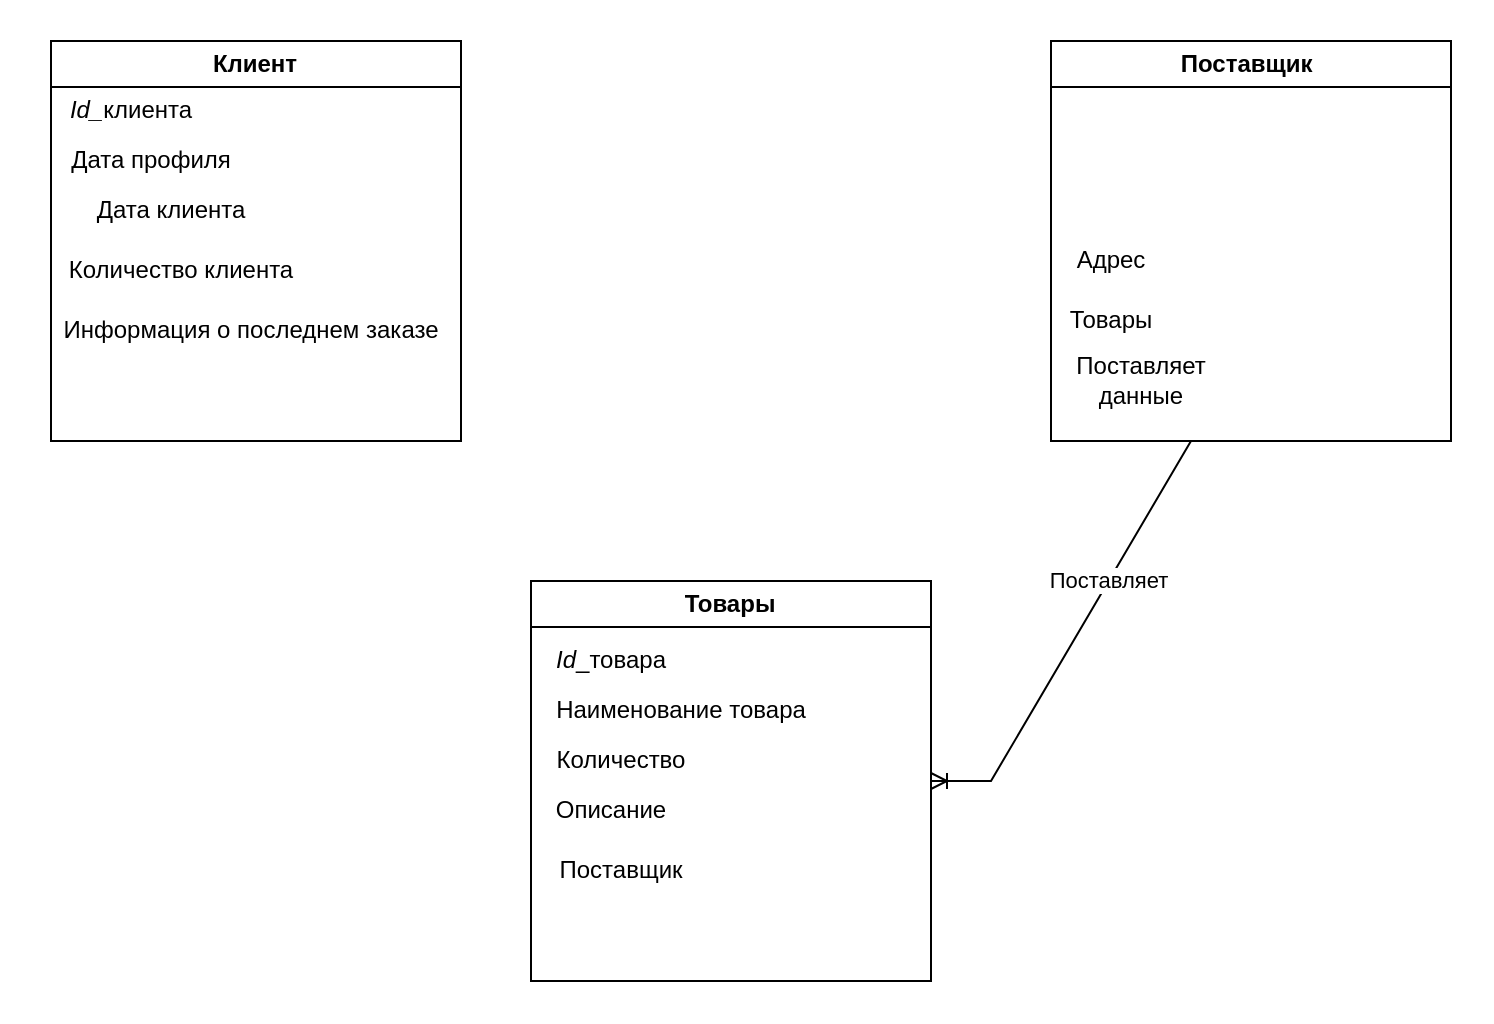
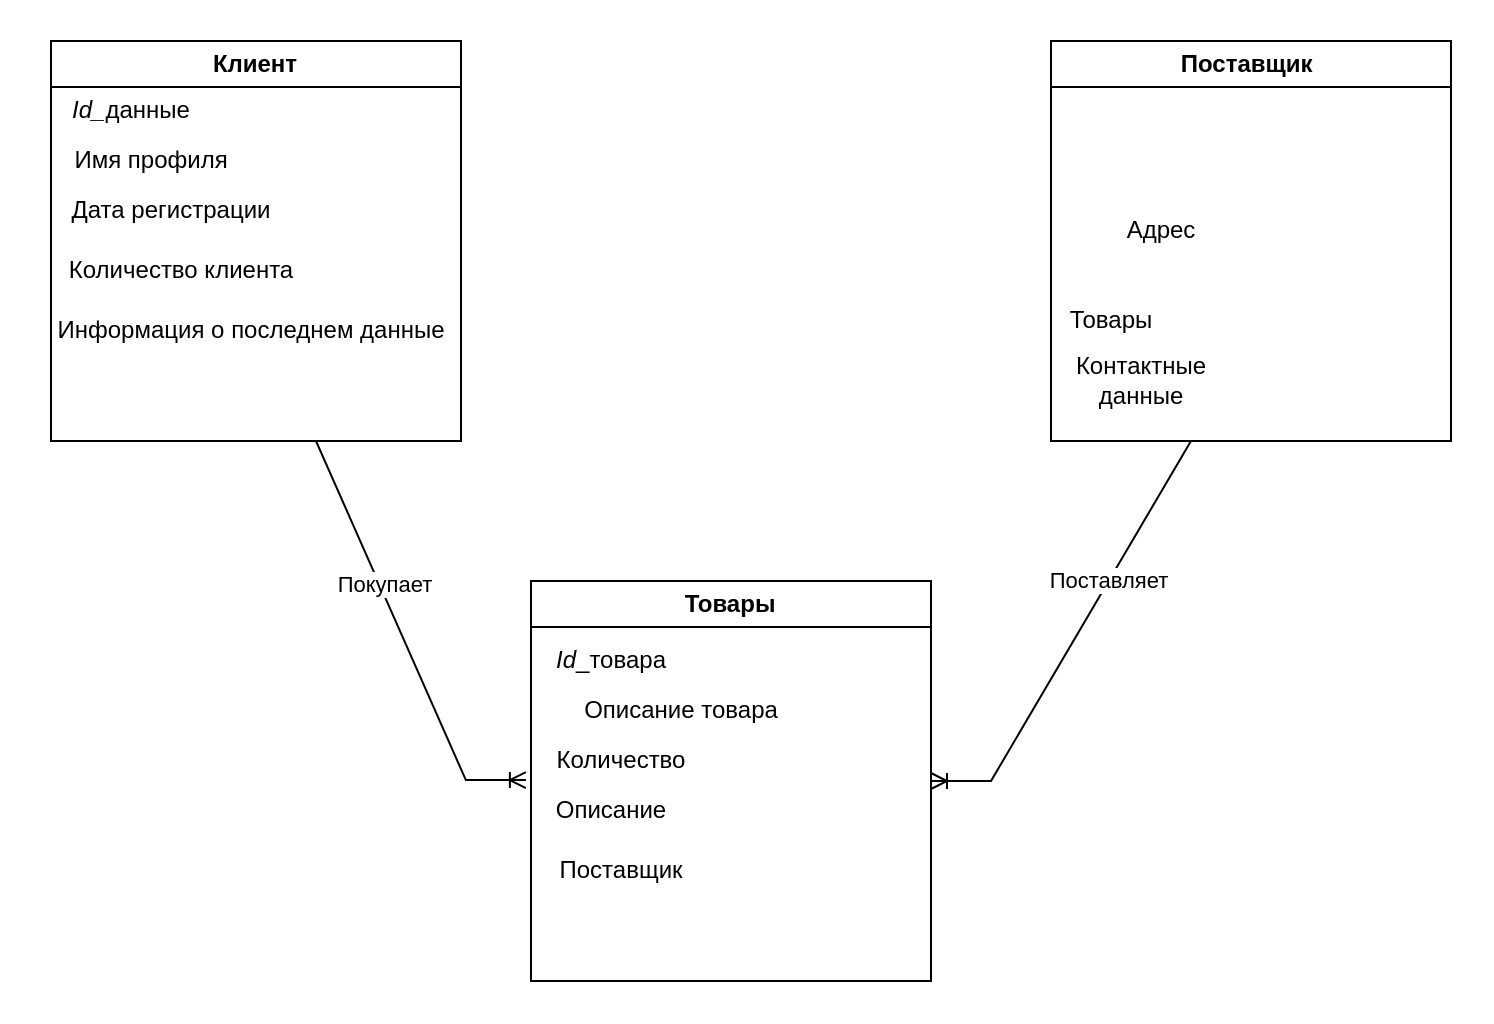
(132, 111) -> (132, 111)
(152, 161) -> (152, 161)
(172, 211) -> (172, 211)
(1111, 261) -> (1161, 231)
(252, 331) -> (252, 331)
(1142, 381) -> (1142, 381)
none -> (404, 640)
(682, 711) -> (682, 711)
